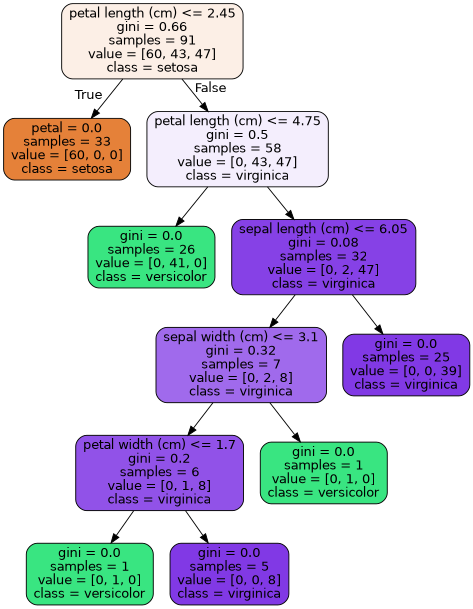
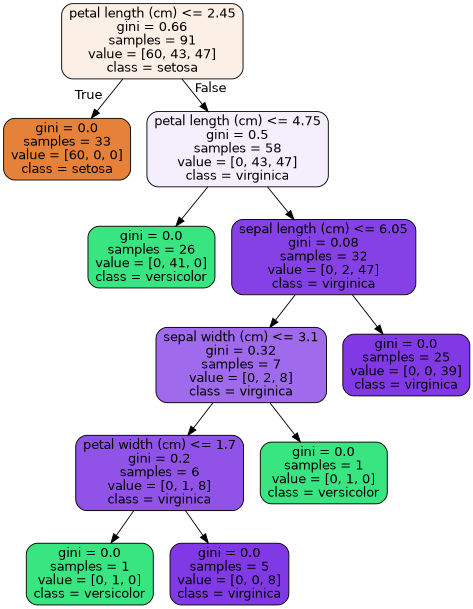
(67, 149) -> (67, 149)
